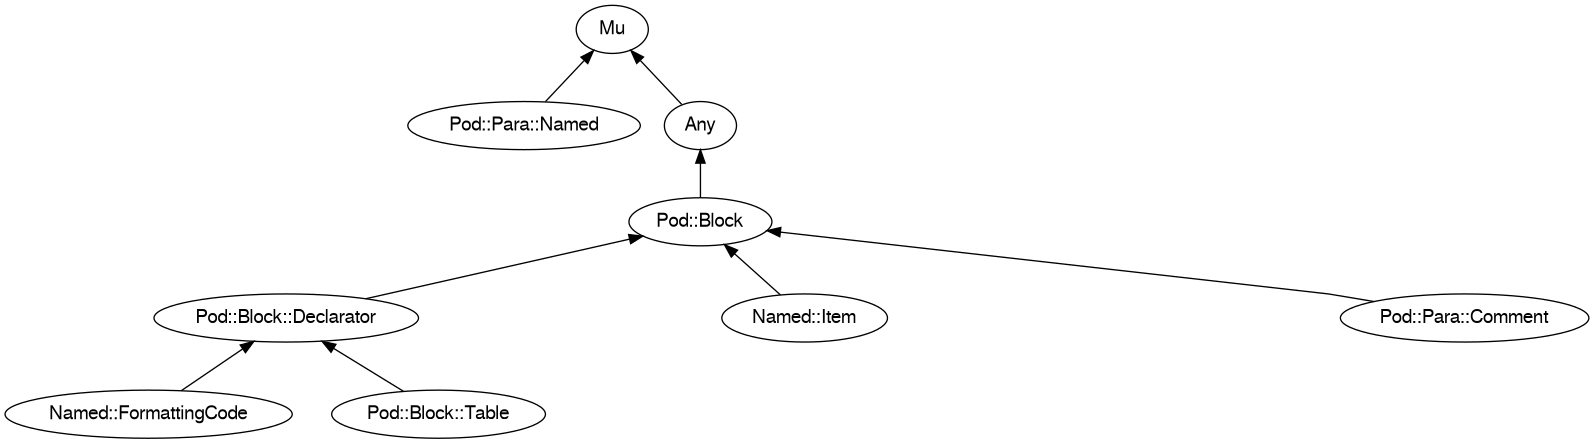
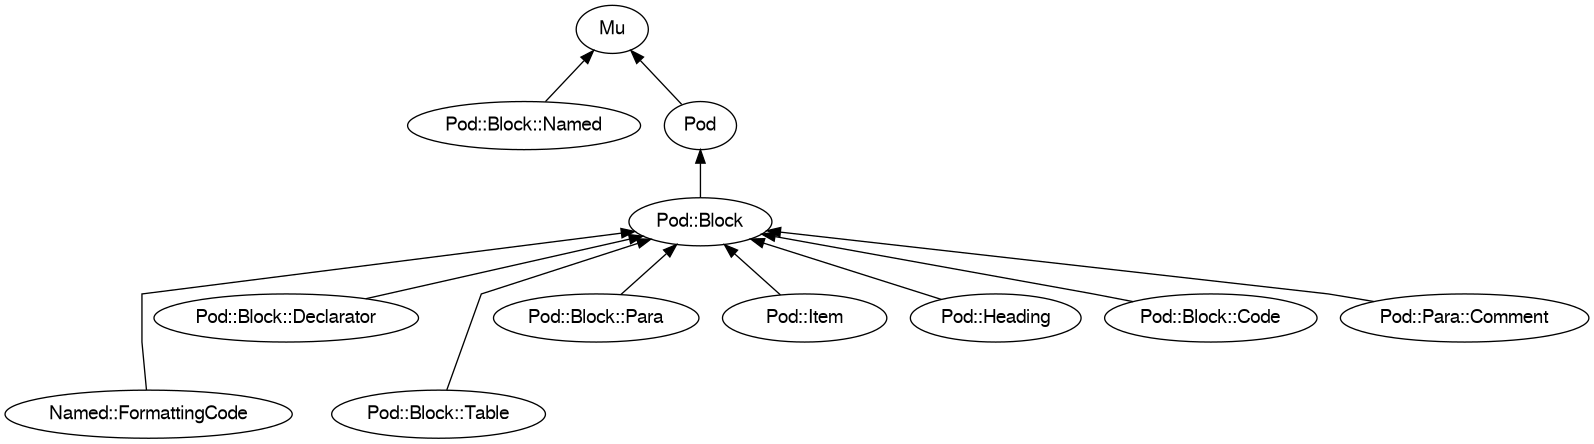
(524, 126) -> (524, 126)
(700, 126) -> (700, 126)
none -> (596, 318)
(805, 318) -> (805, 318)
none -> (996, 318)
none -> (1211, 318)
(212, 370) -> (334, 270)
(369, 370) -> (511, 284)
